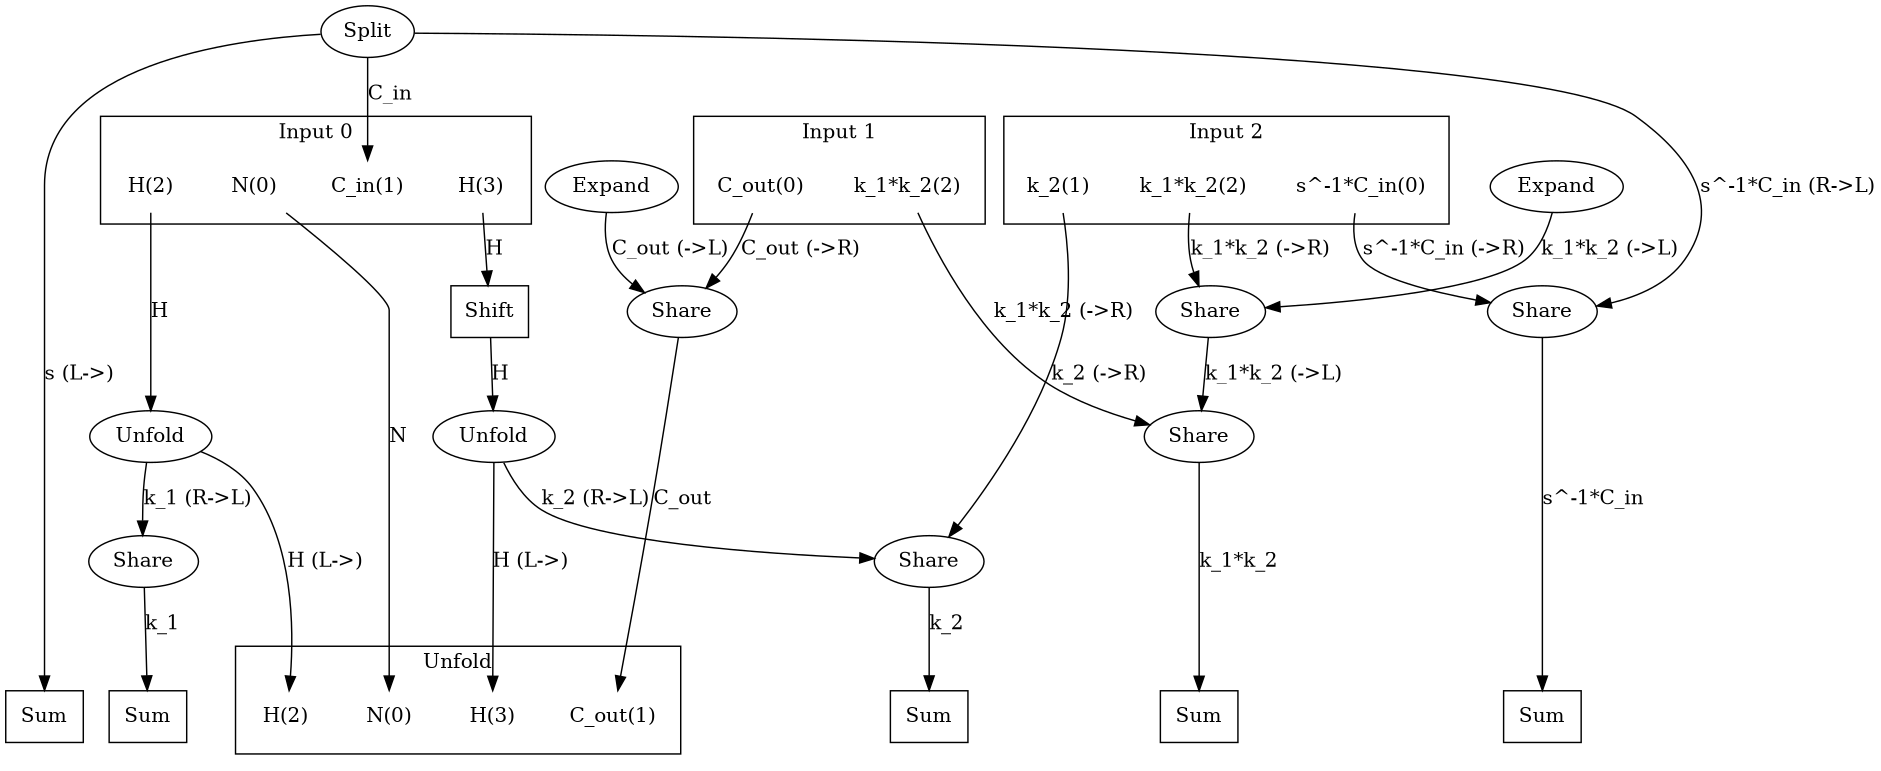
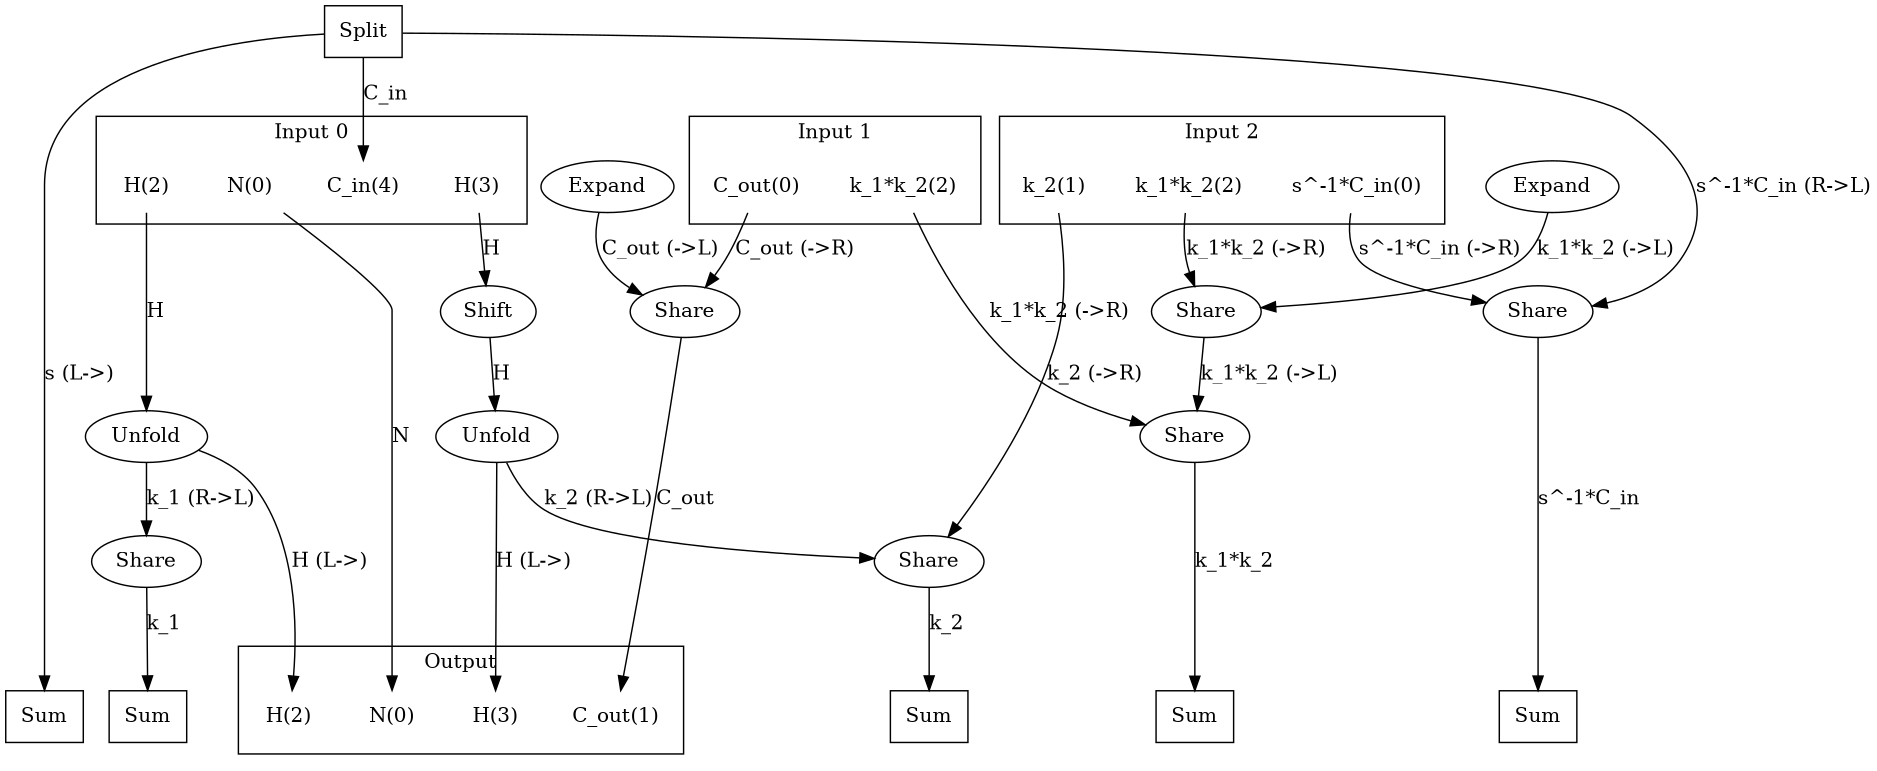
(368, 32) -> (363, 32)
(368, 187) -> (363, 187)
(490, 312) -> (488, 312)
(458, 663) -> (461, 663)
